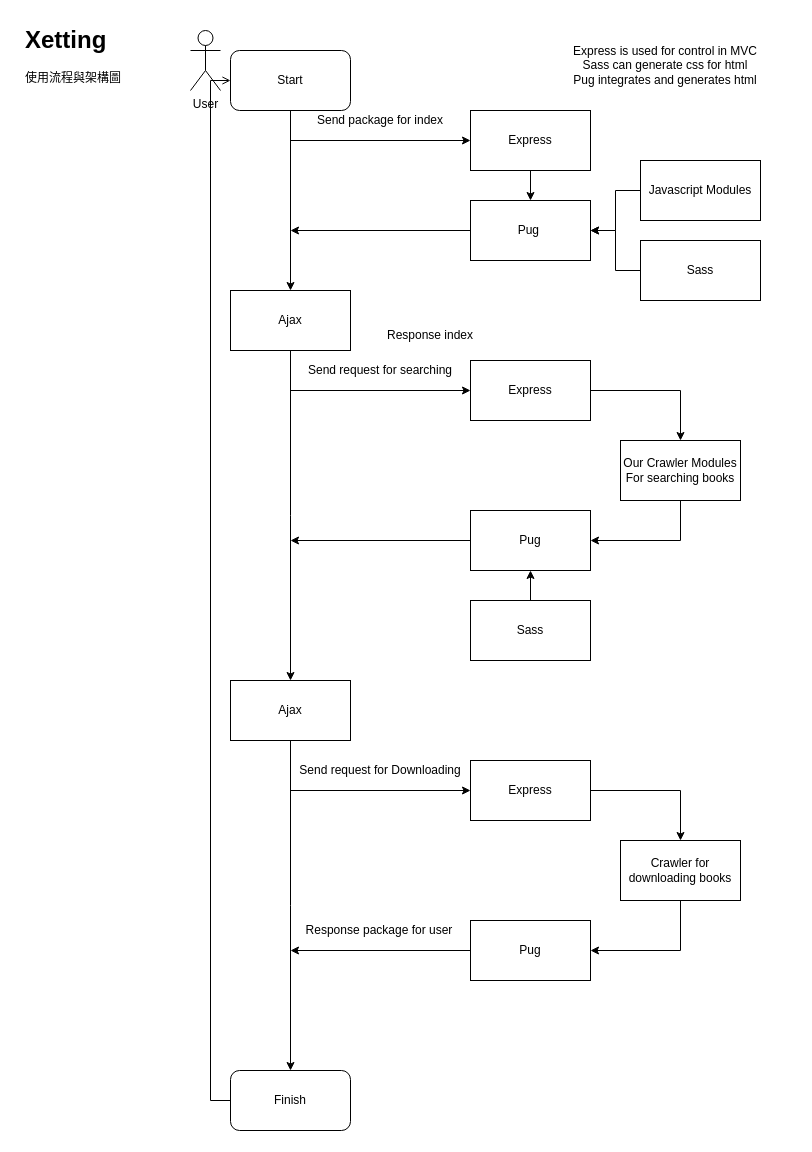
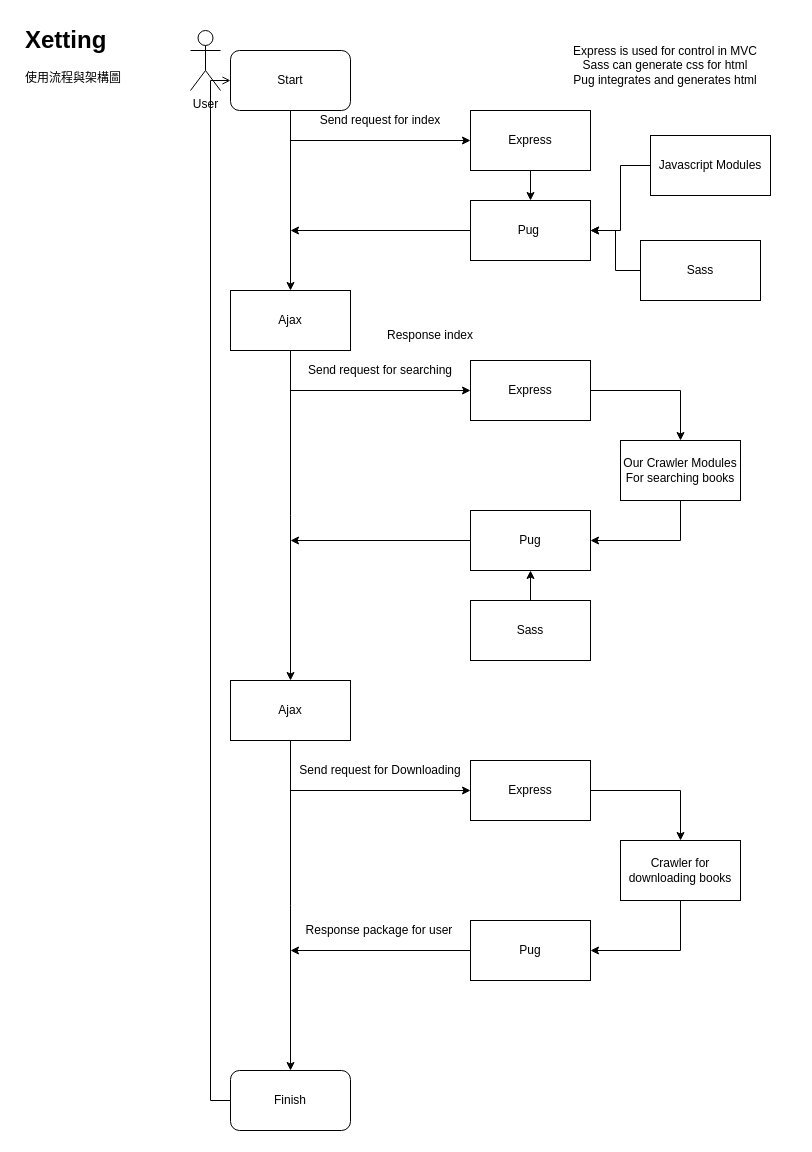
(381, 121) -> (381, 121)
(701, 191) -> (711, 166)
